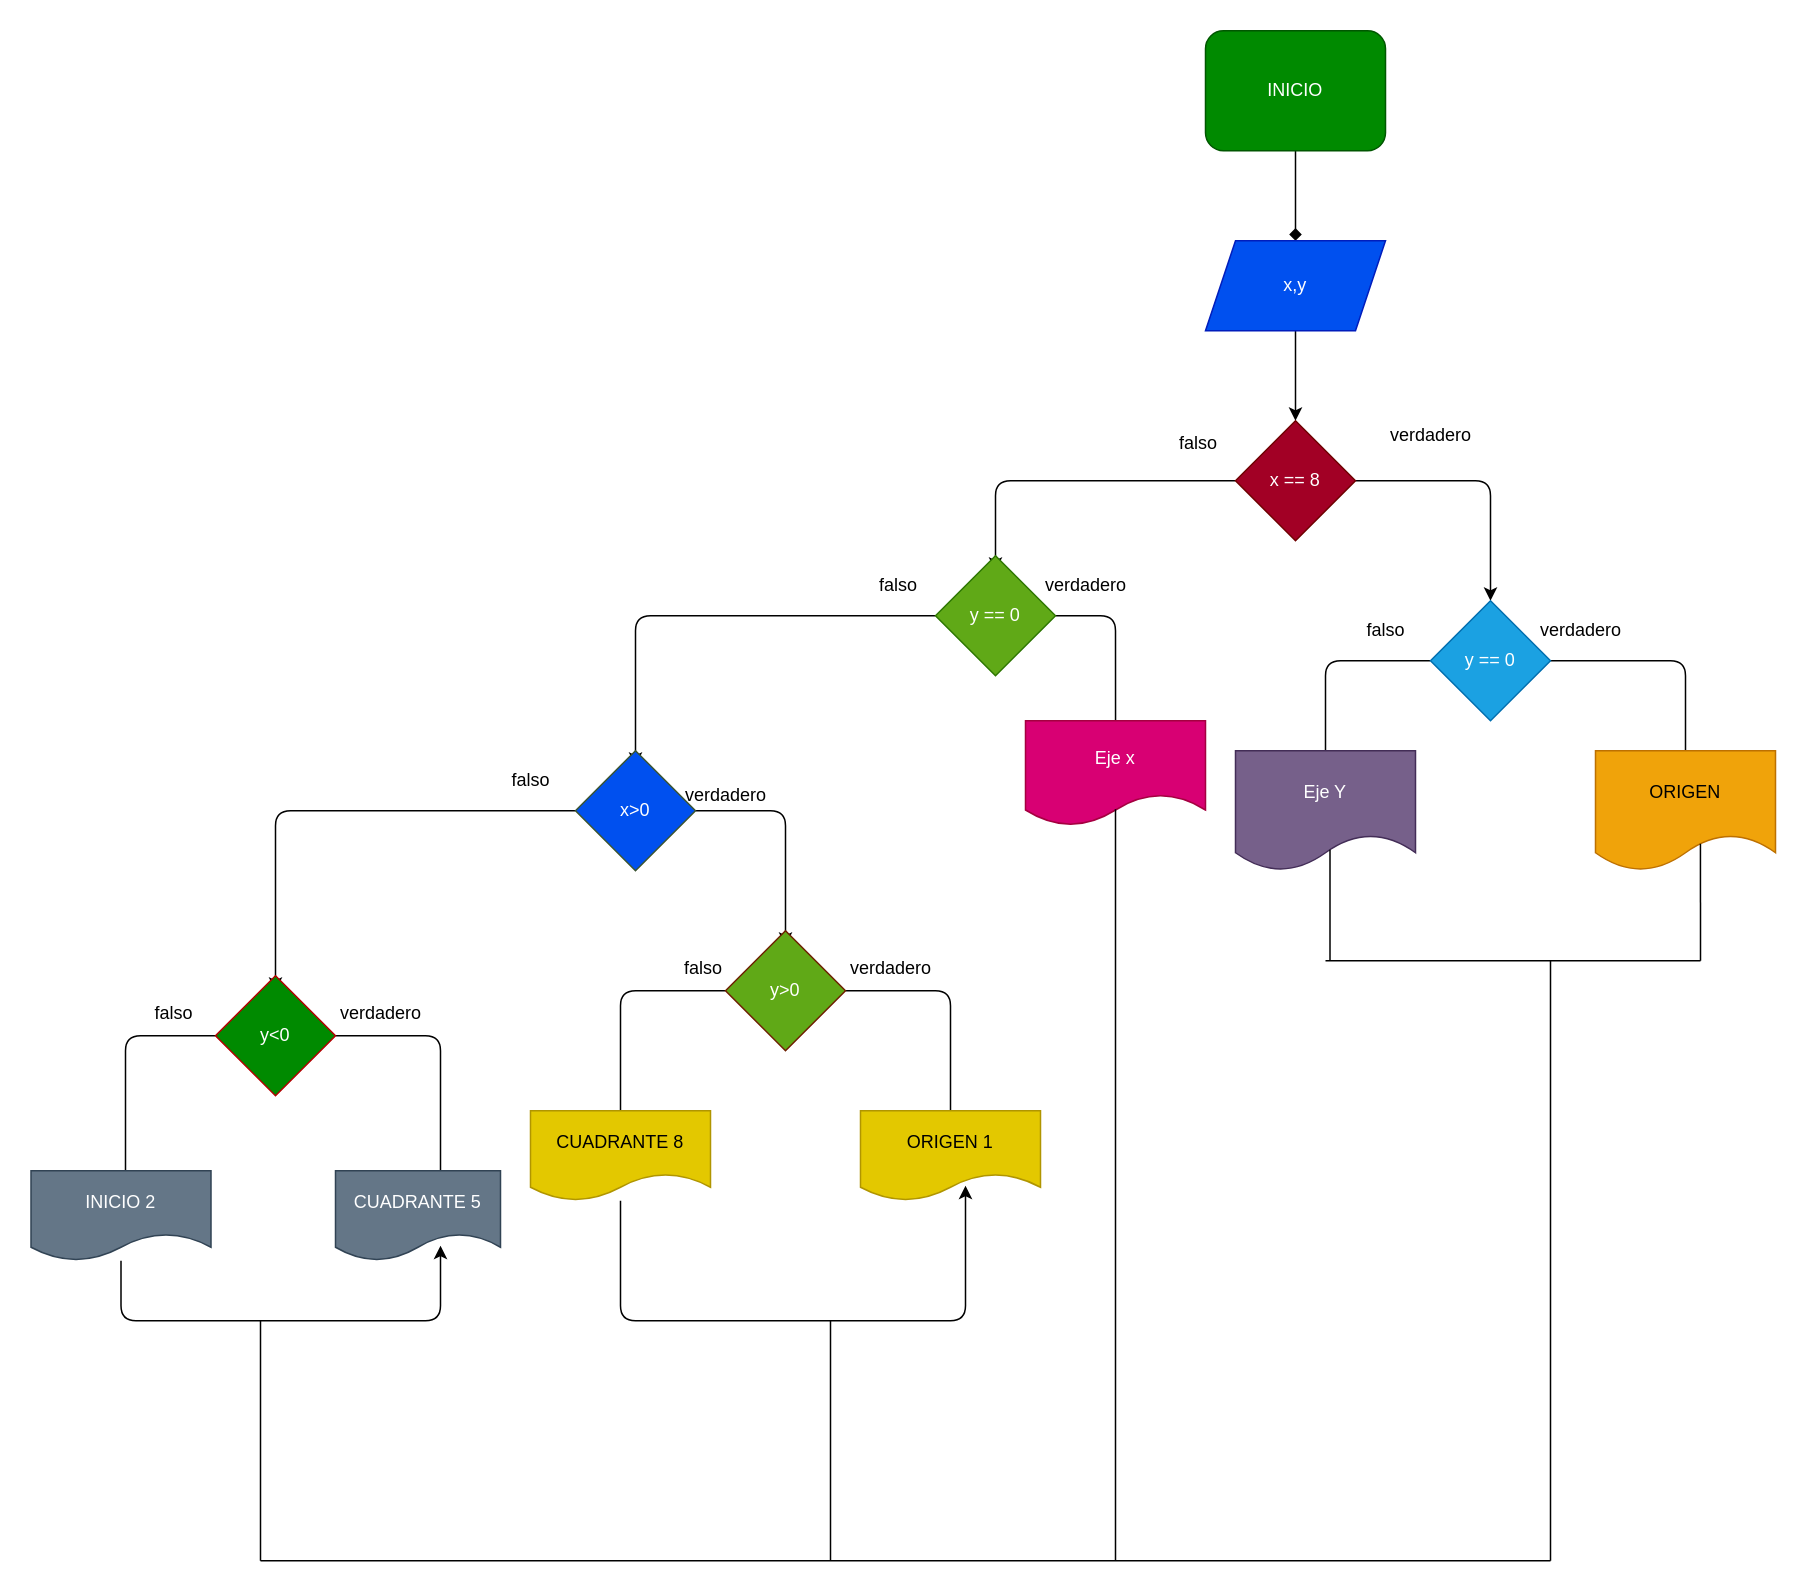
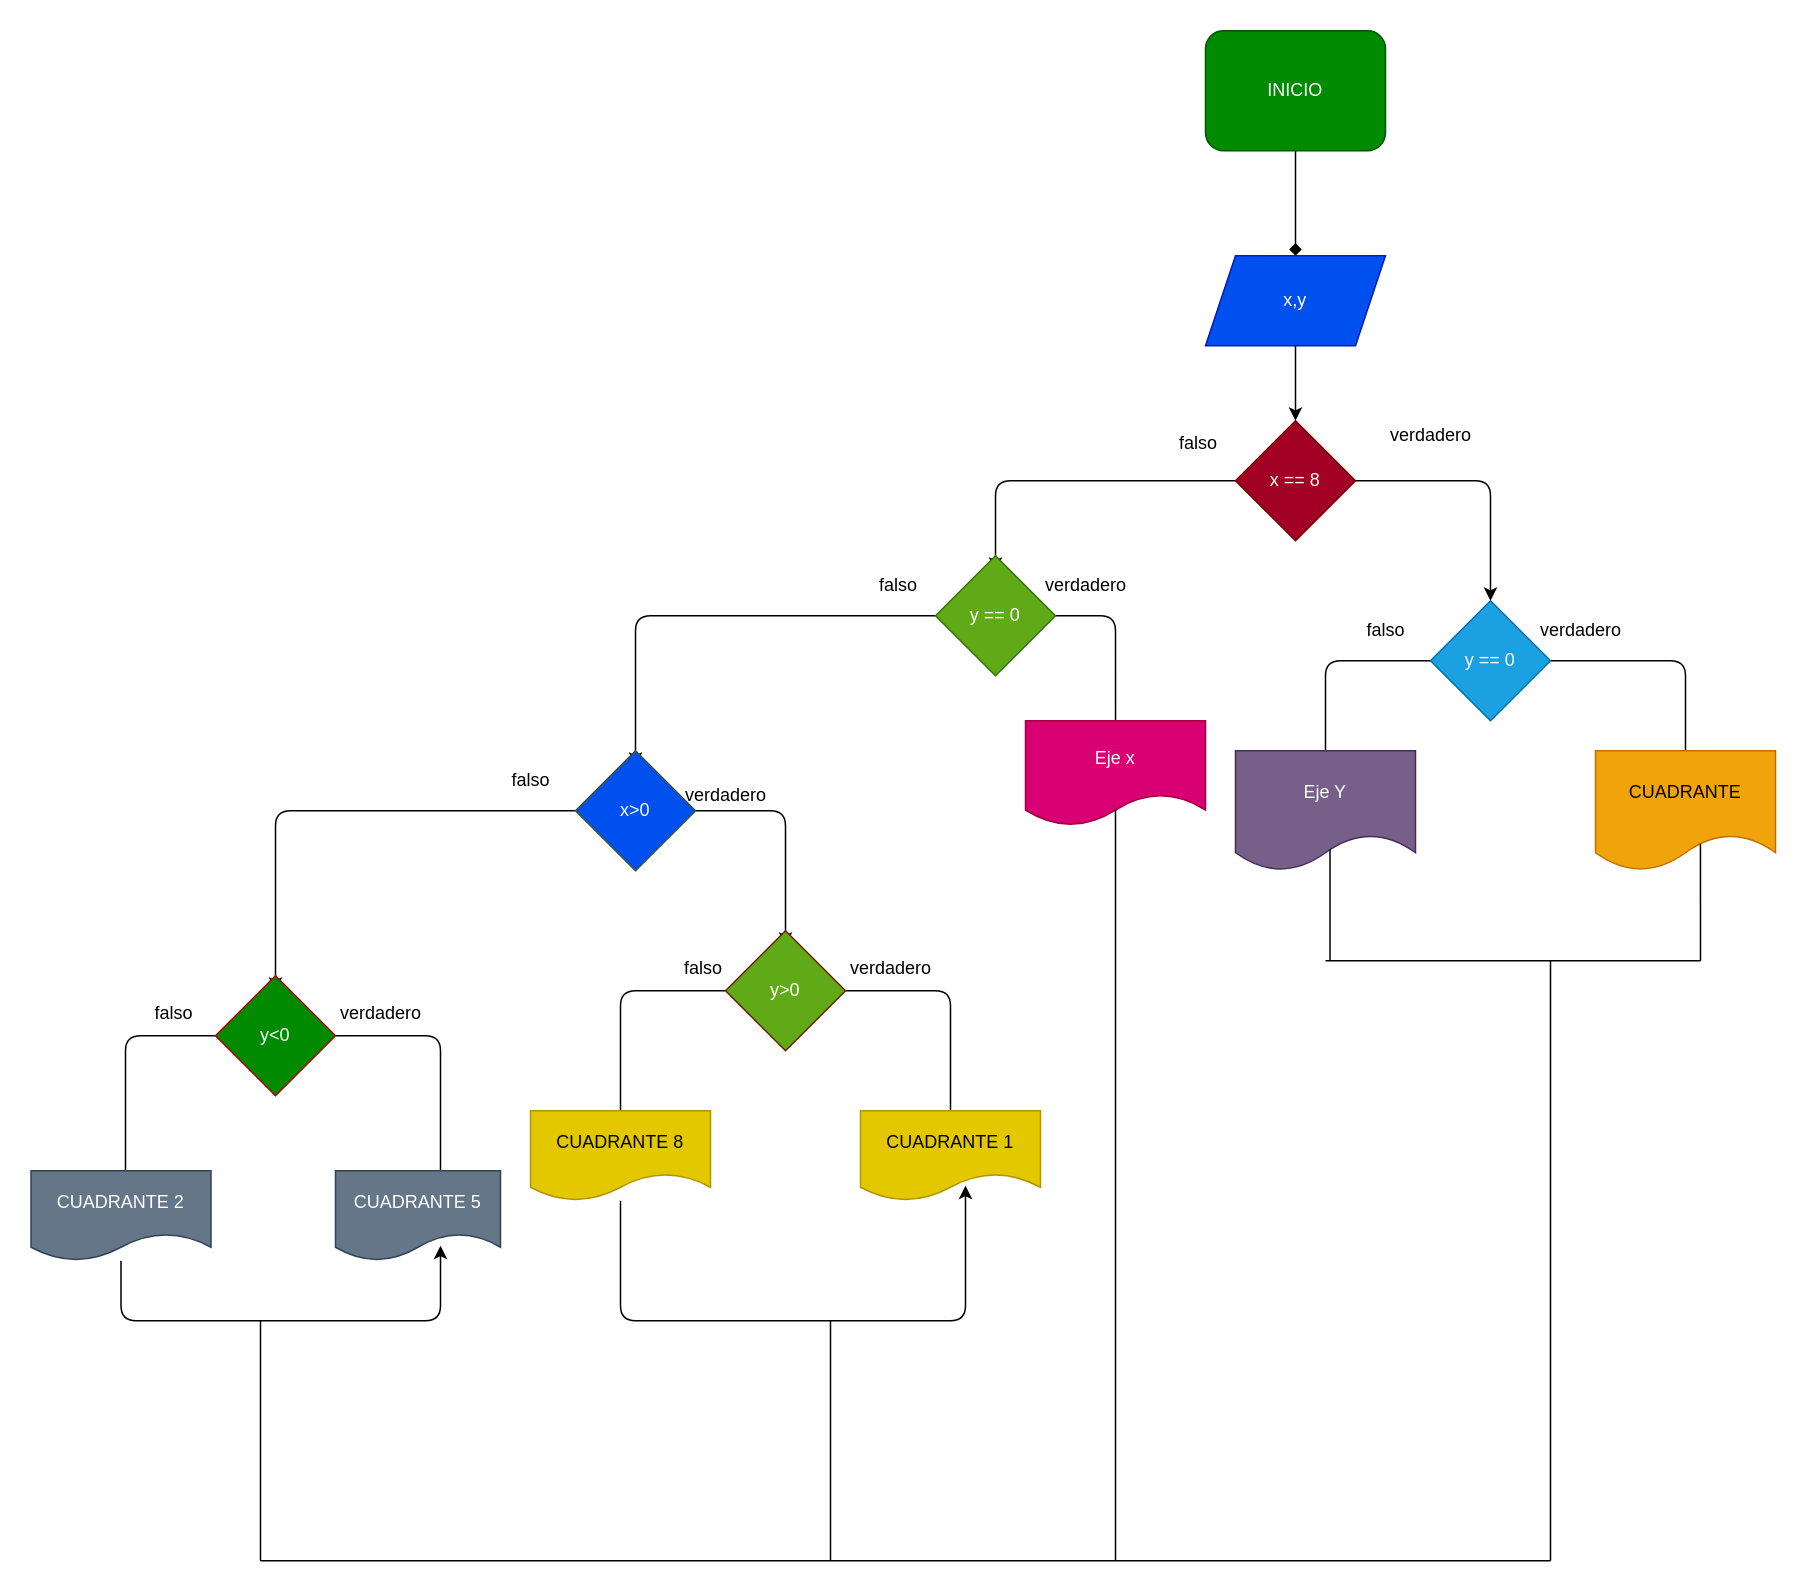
(1295, 286) -> (1295, 301)
(1685, 793) -> (1685, 793)
(950, 1142) -> (950, 1142)
(121, 1202) -> (121, 1202)
